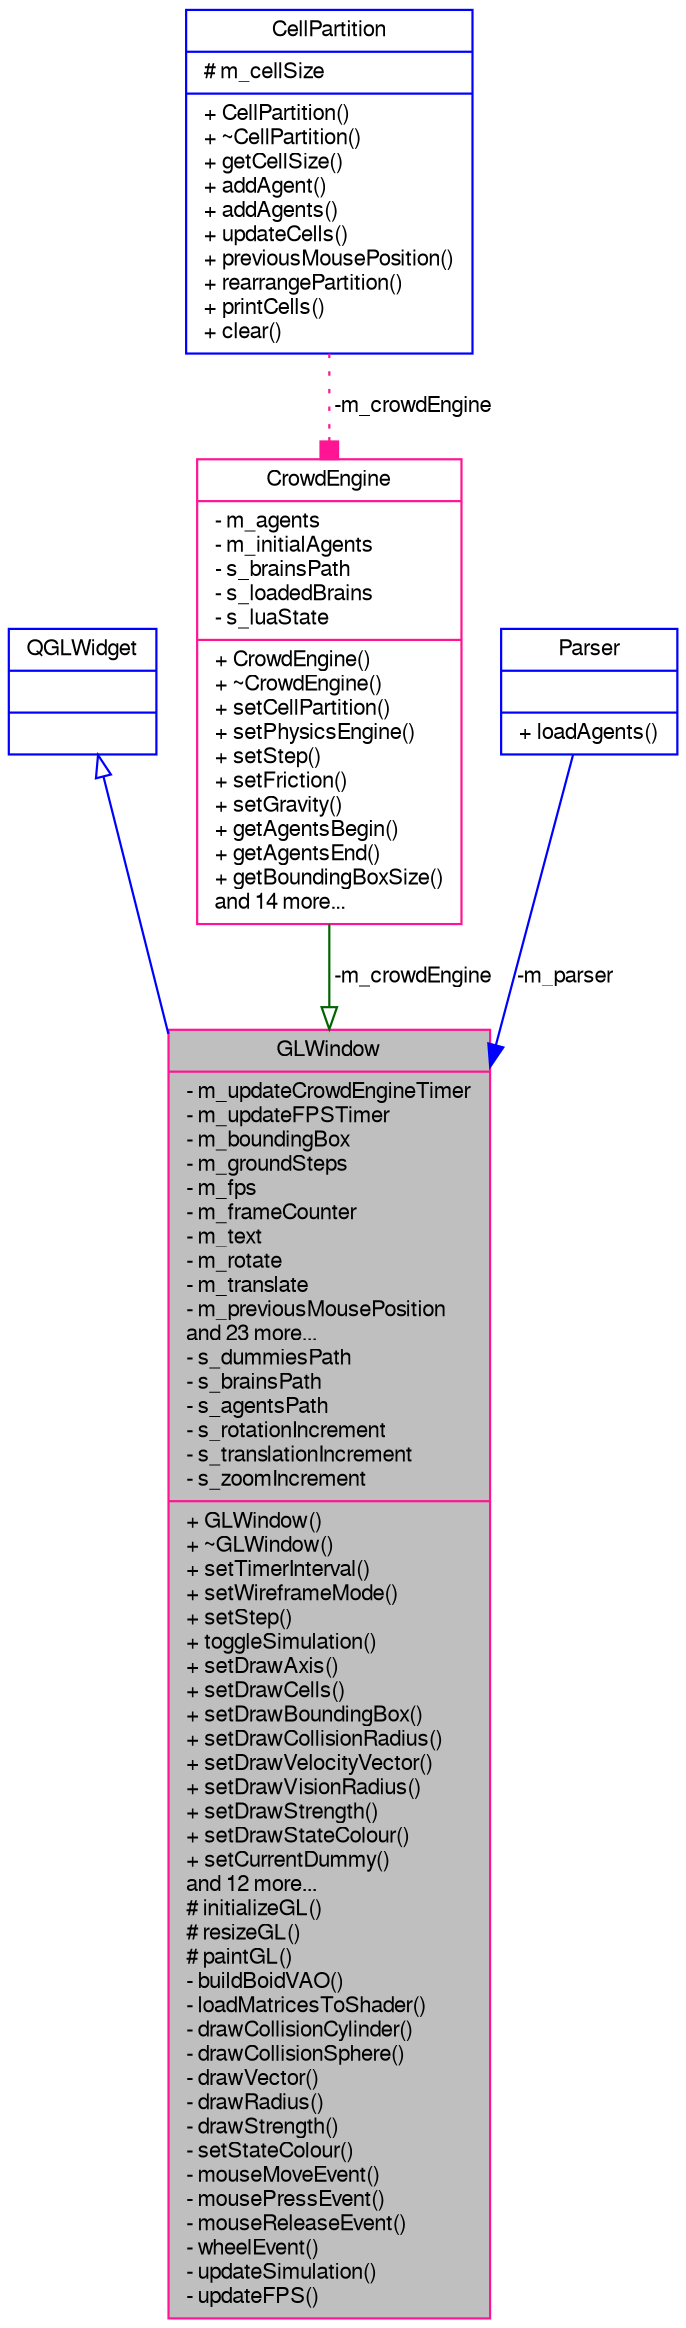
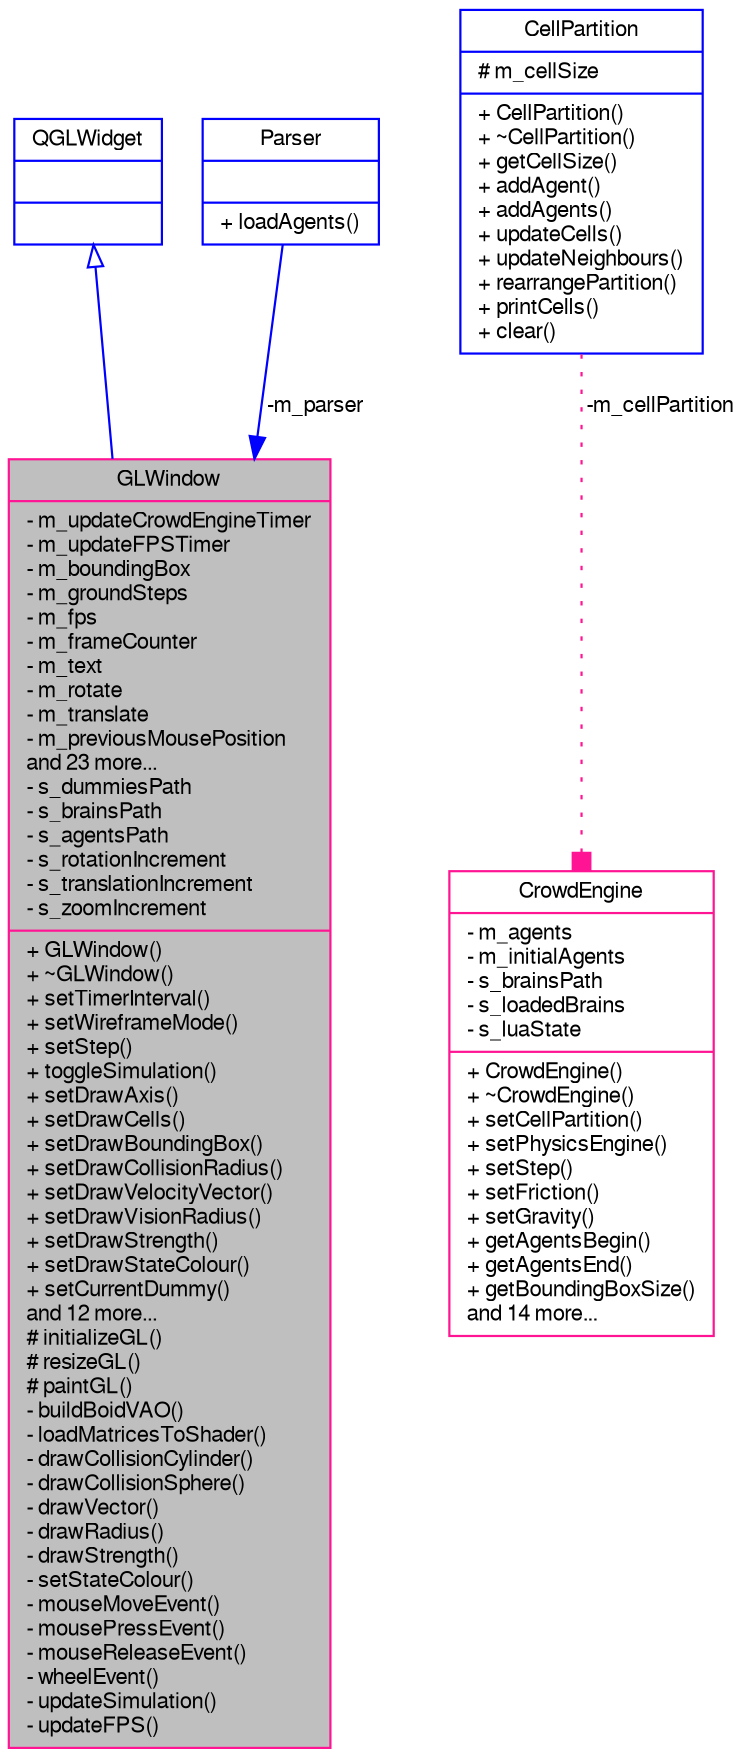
(329, 259) -> (582, 259)
(411, 406) -> (659, 406)
(329, 966) -> none
